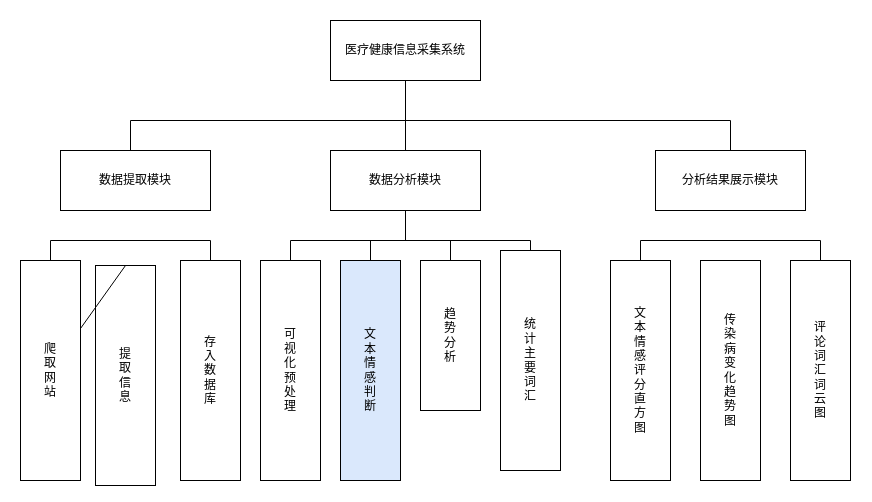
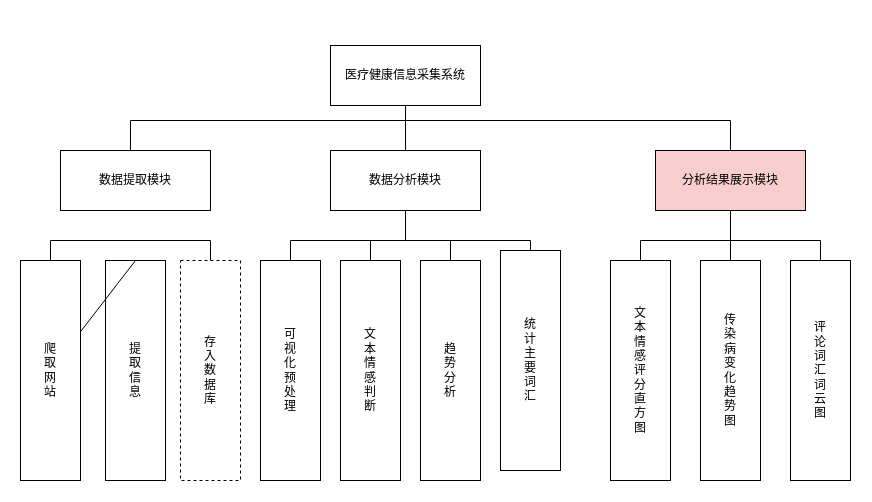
(406, 51) -> (406, 76)
(731, 181) -> (731, 181)
none -> (731, 236)
(451, 336) -> (451, 371)
(211, 371) -> (211, 371)
(371, 371) -> (371, 371)
(126, 376) -> (136, 371)
